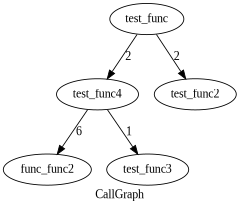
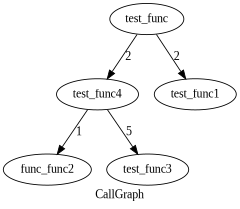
(195, 94) -> (195, 94)
(79, 132) -> (79, 132)
(129, 132) -> (129, 132)
